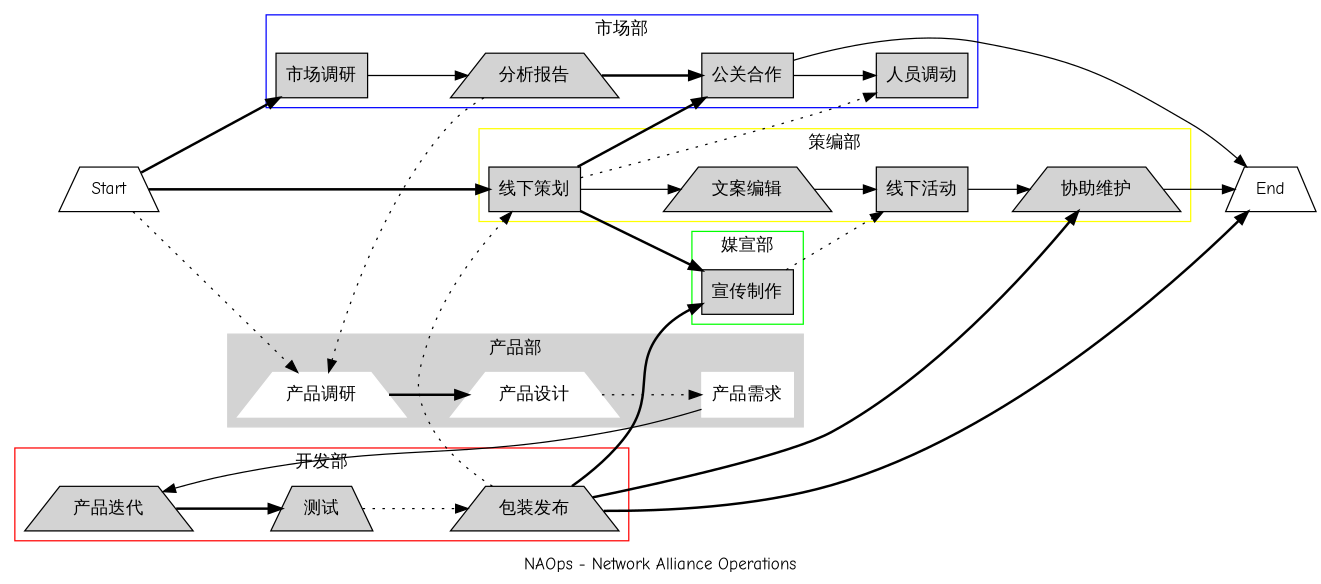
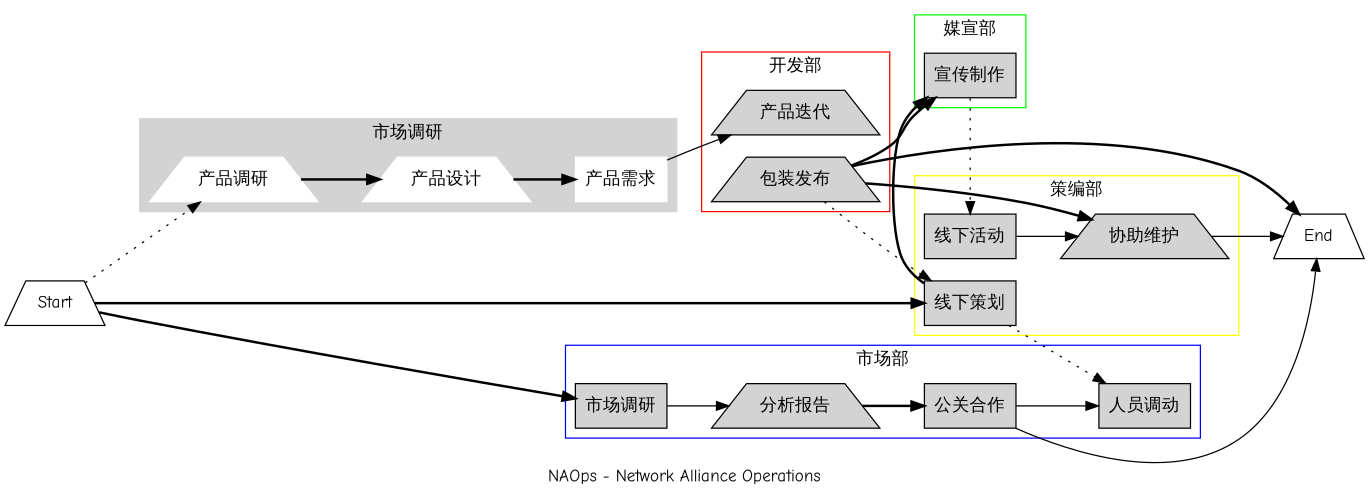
(633, 137) -> none
(748, 189) -> none
(388, 216) -> none
(516, 348) -> (408, 133)
(652, 395) -> (538, 179)
(322, 509) -> none
